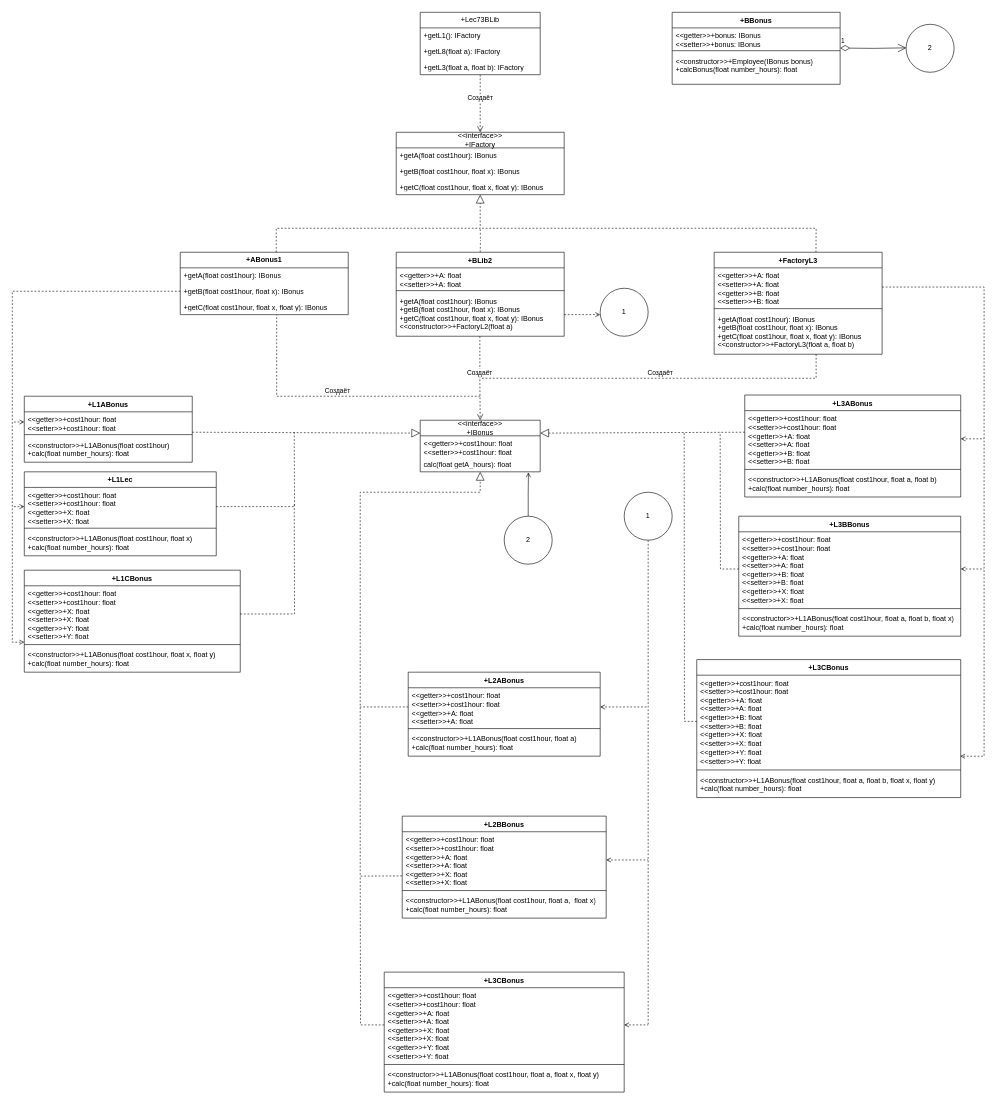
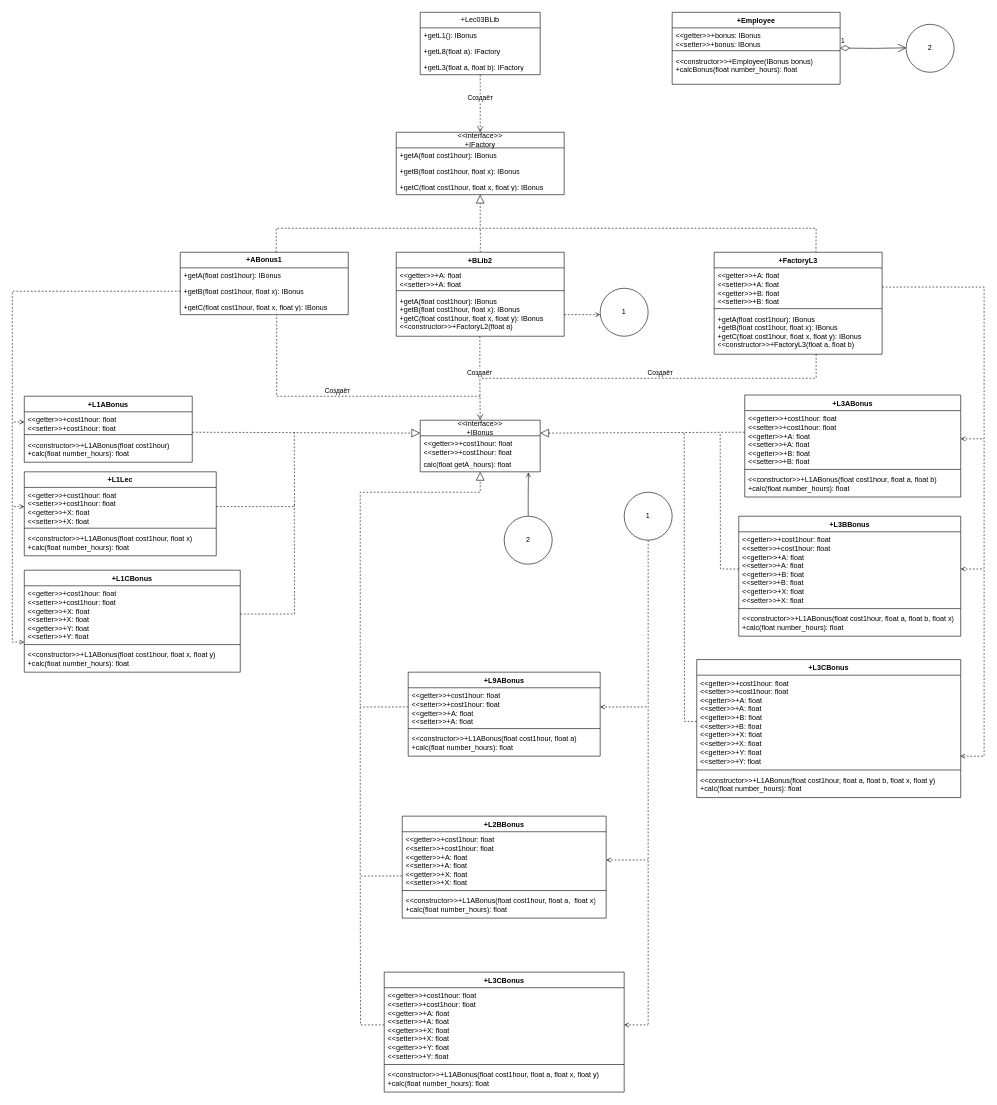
(480, 20) -> (480, 20)
(756, 21) -> (756, 21)
(458, 36) -> (454, 36)
(504, 681) -> (504, 681)
